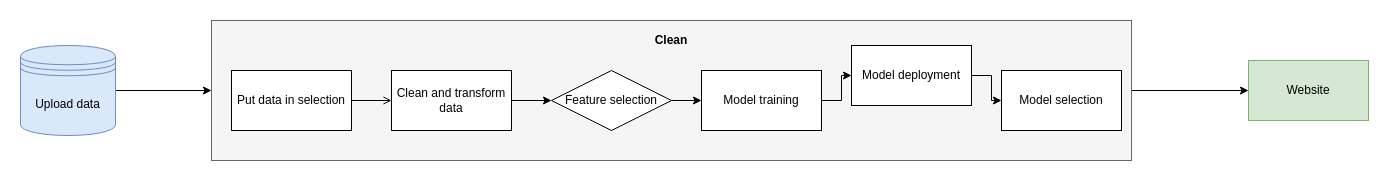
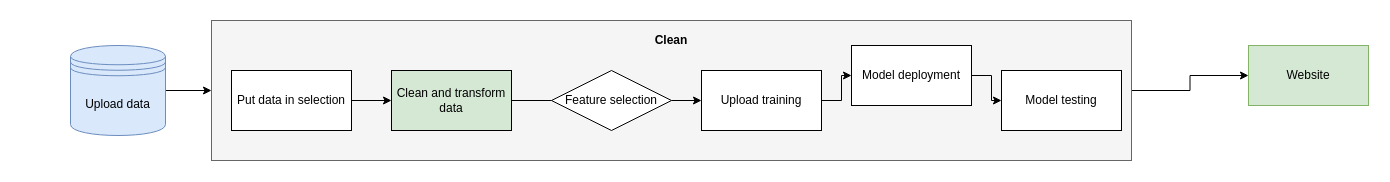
(68, 91) -> (118, 91)
(1309, 91) -> (1309, 76)
(385, 101) -> (383, 101)
(452, 101) -> (452, 101)
(543, 101) -> (546, 101)
(762, 101) -> (762, 101)
(1062, 101) -> (1062, 101)
